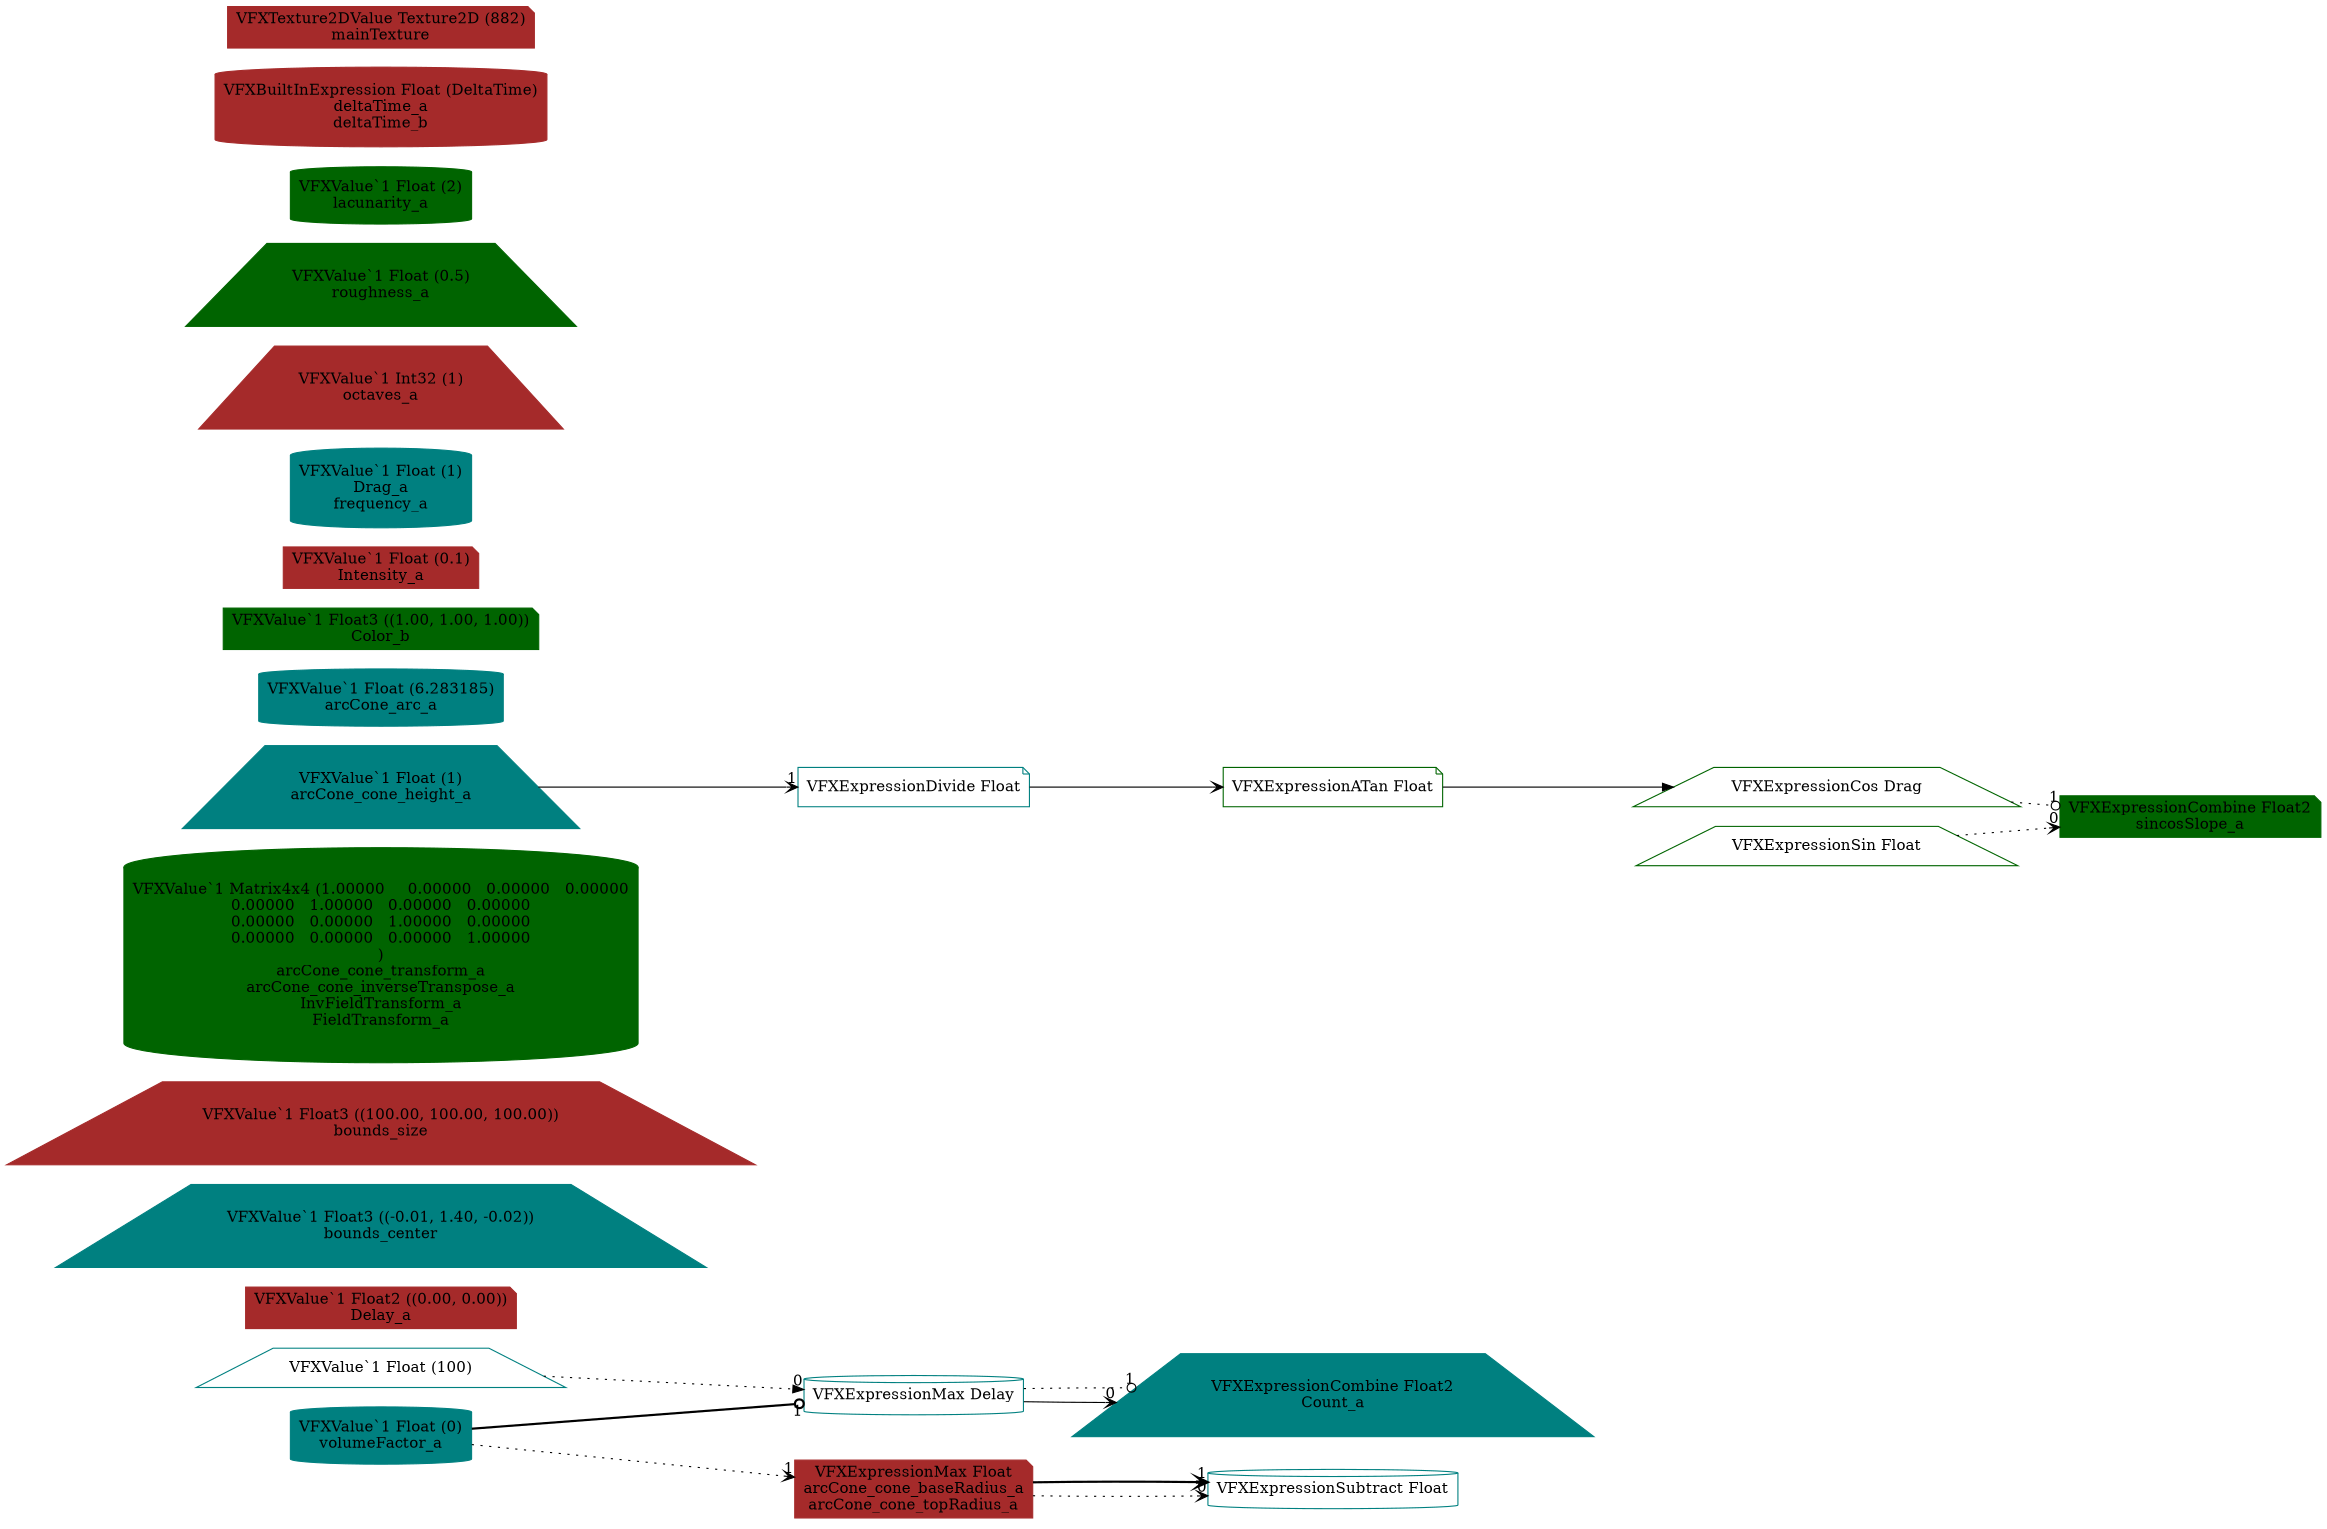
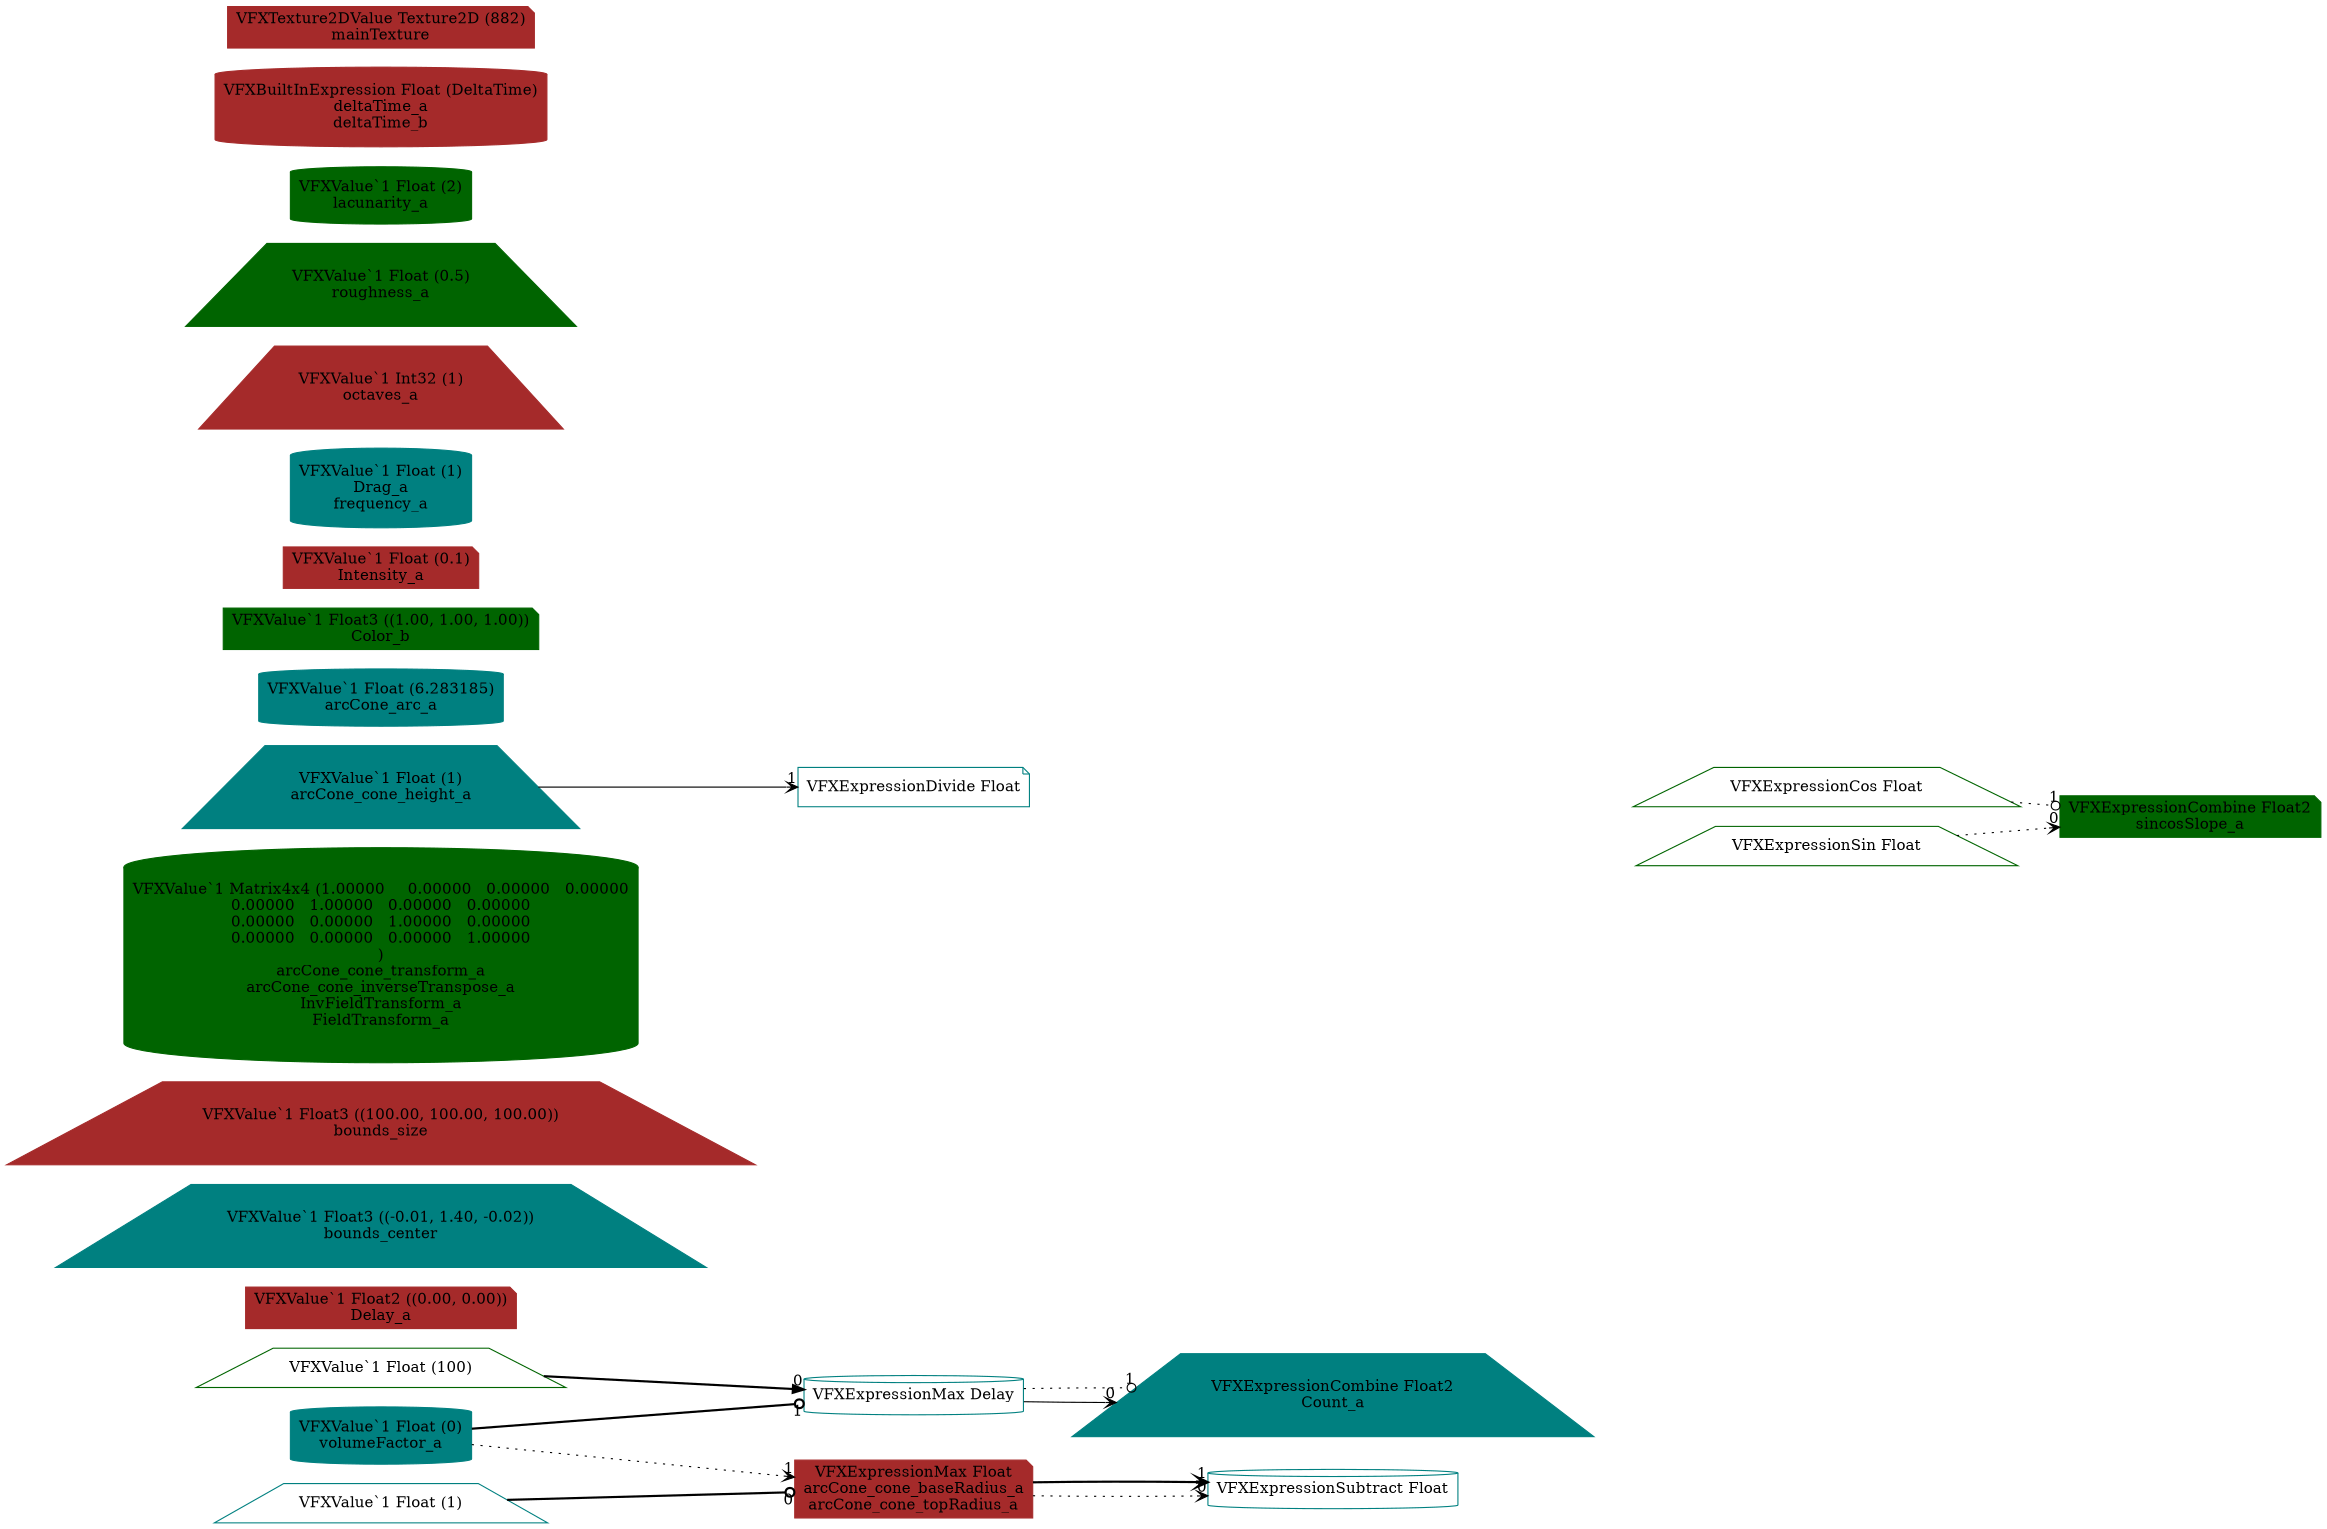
(1333, 787) -> none
(1827, 787) -> (1827, 787)
(381, 1368) -> (381, 1368)
(668, 1383) -> (668, 1383)
none -> (381, 1503)
